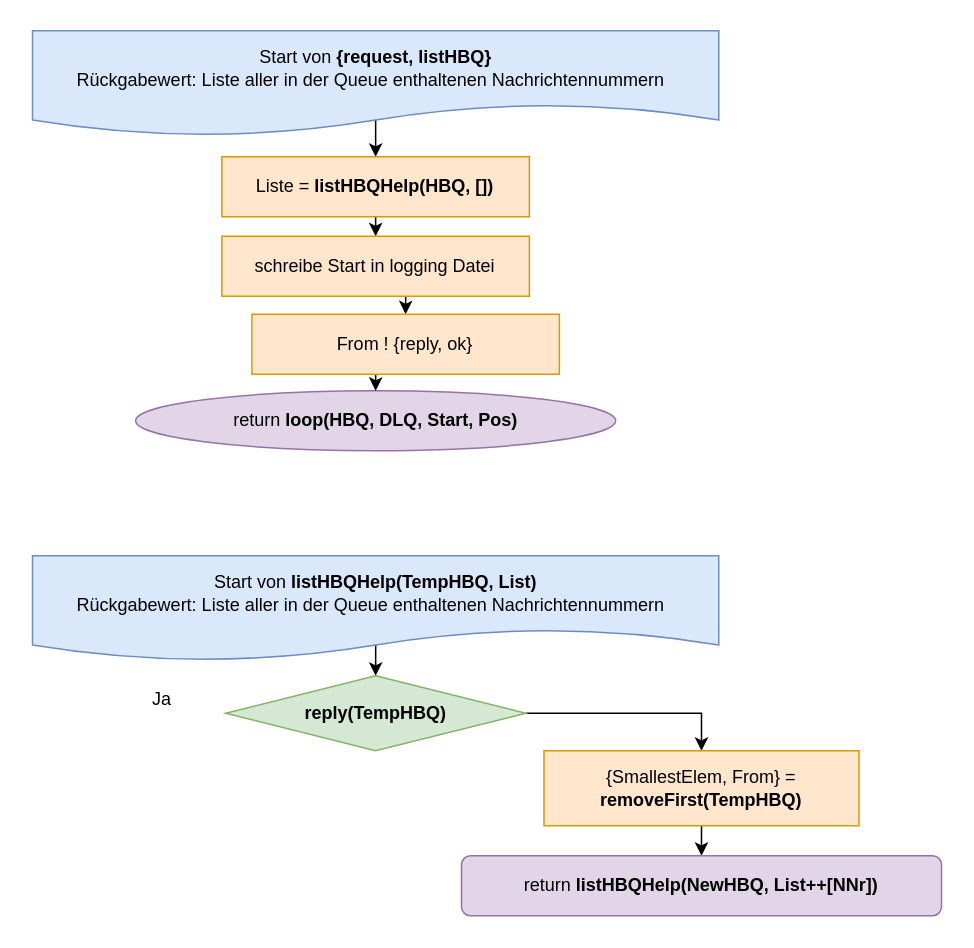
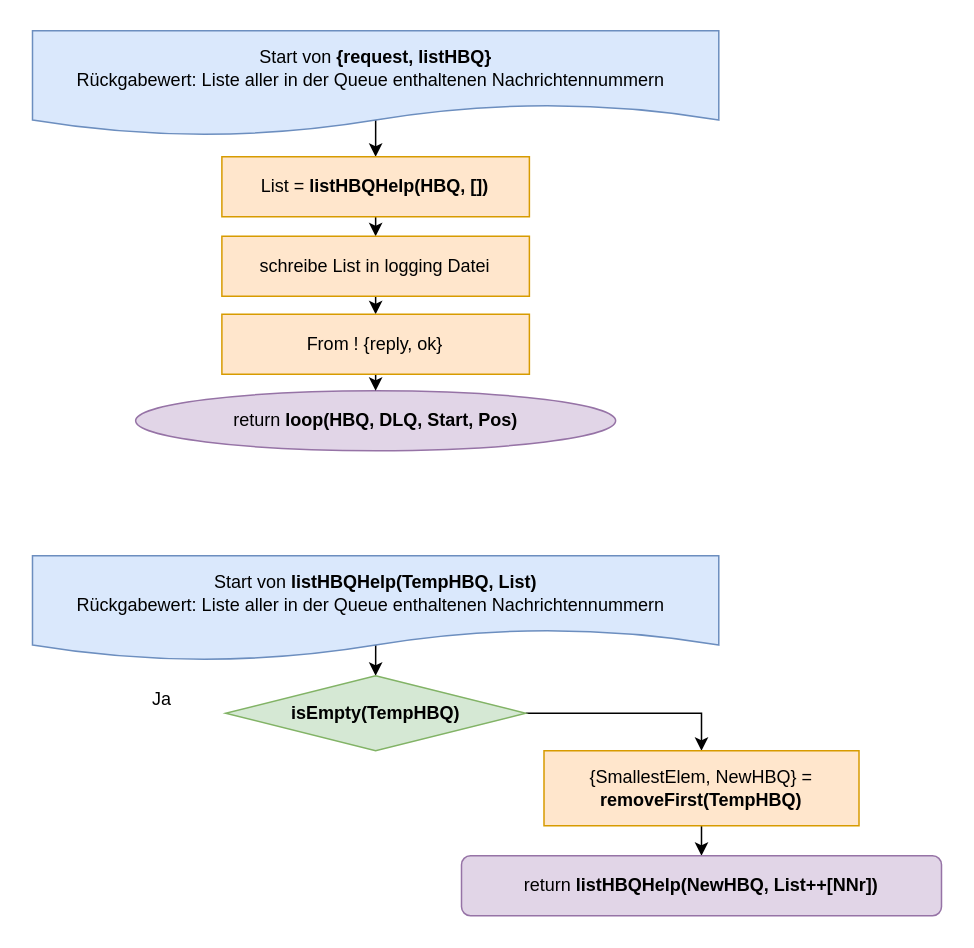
(375, 187) -> (375, 187)
(375, 266) -> (375, 266)
(405, 344) -> (375, 344)
(376, 713) -> (376, 713)
(701, 788) -> (701, 788)
